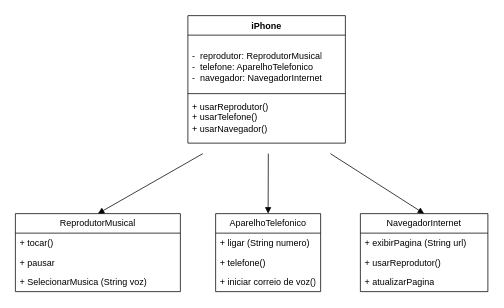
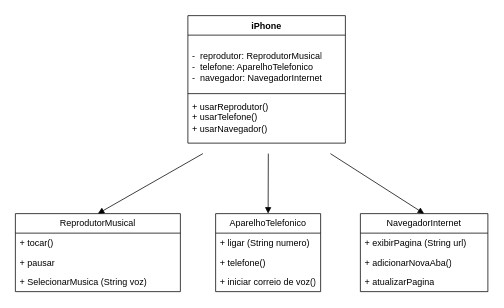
(409, 263) -> (412, 263)
